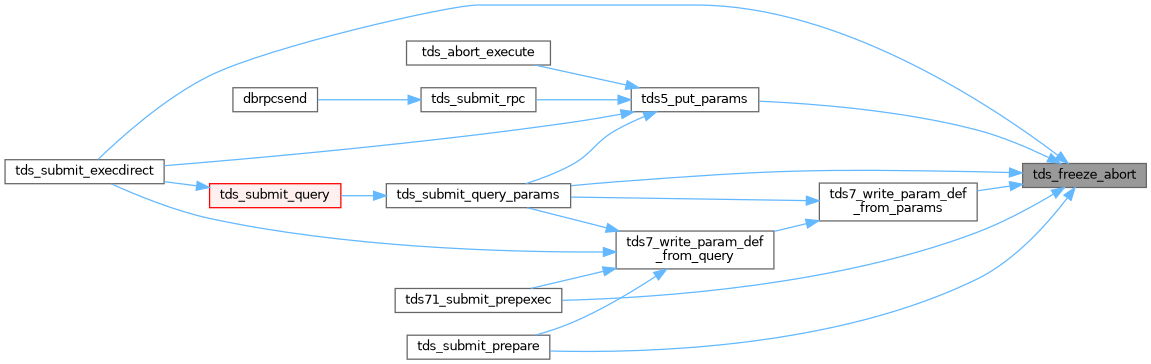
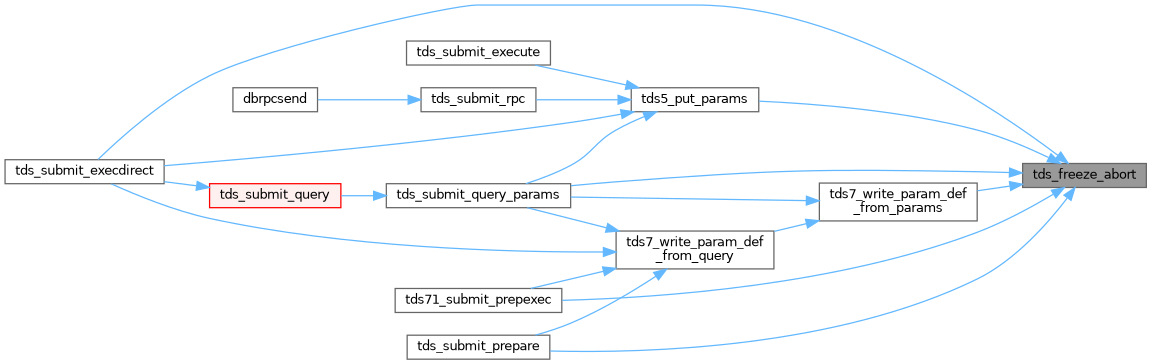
(478, 53) -> (478, 53)
